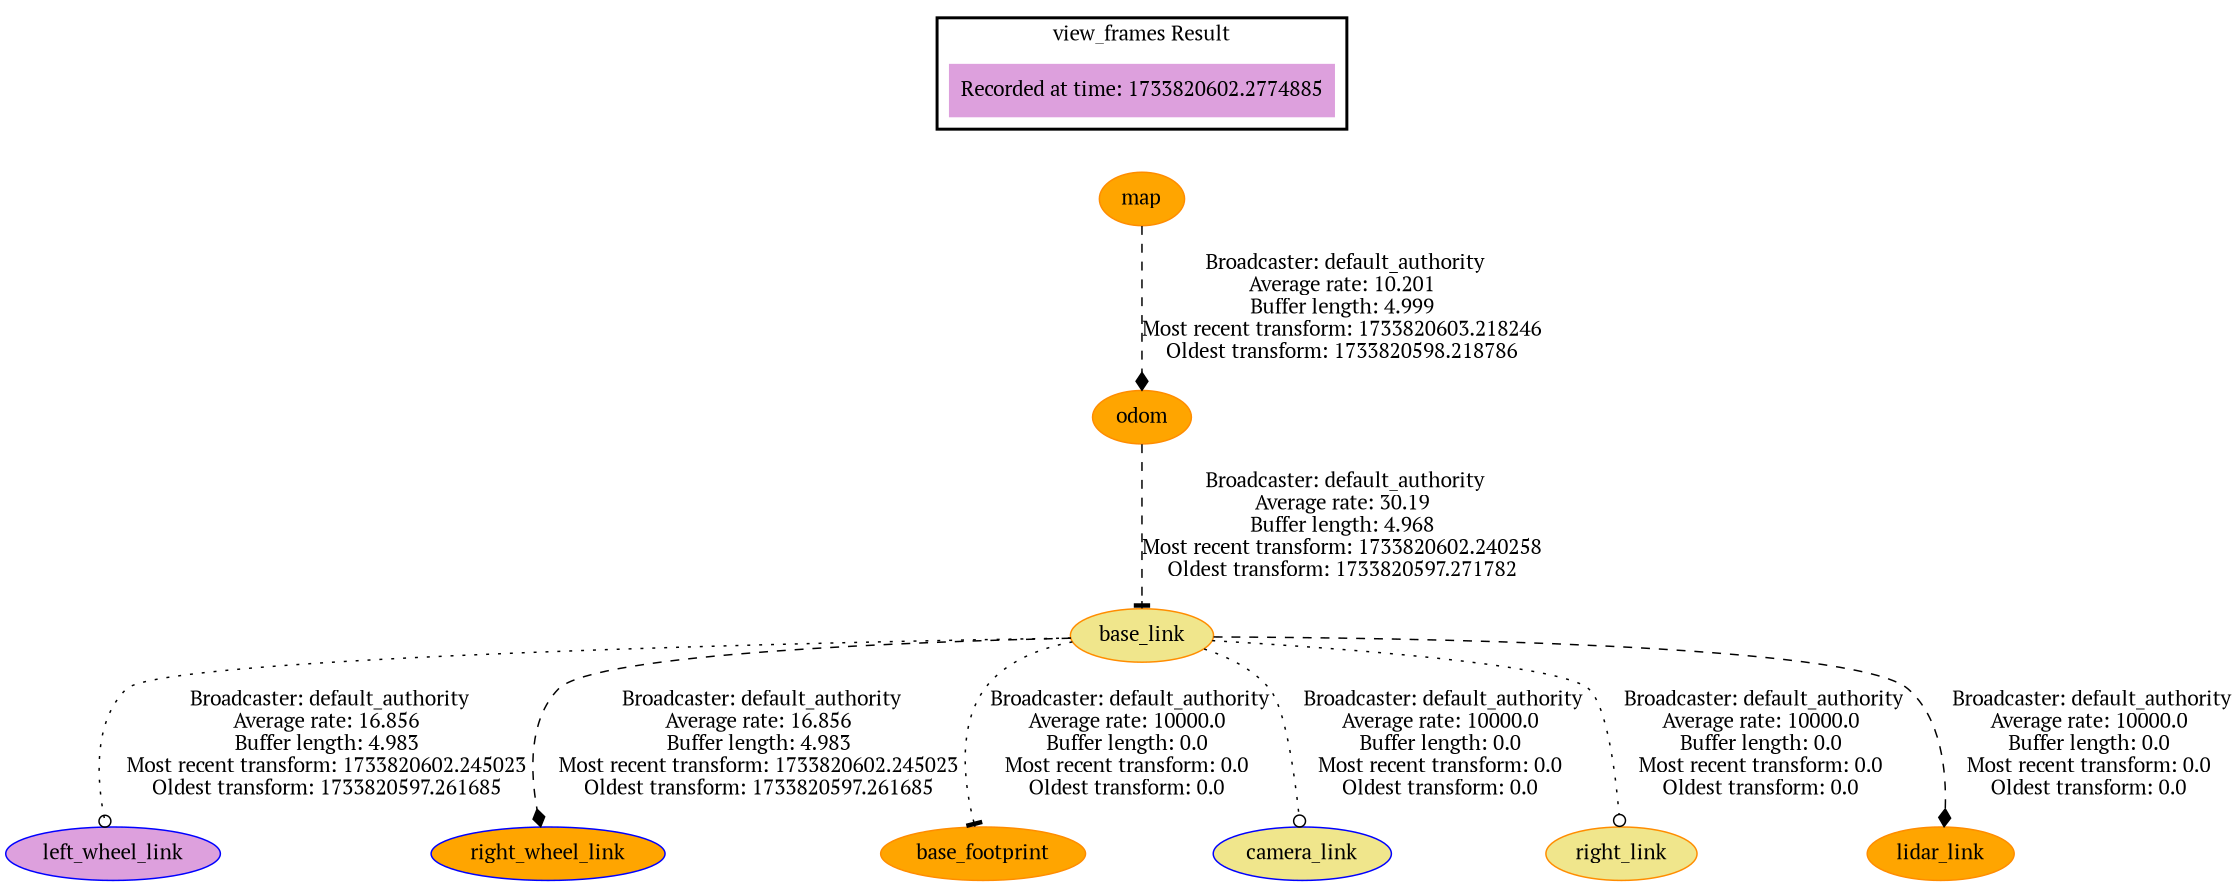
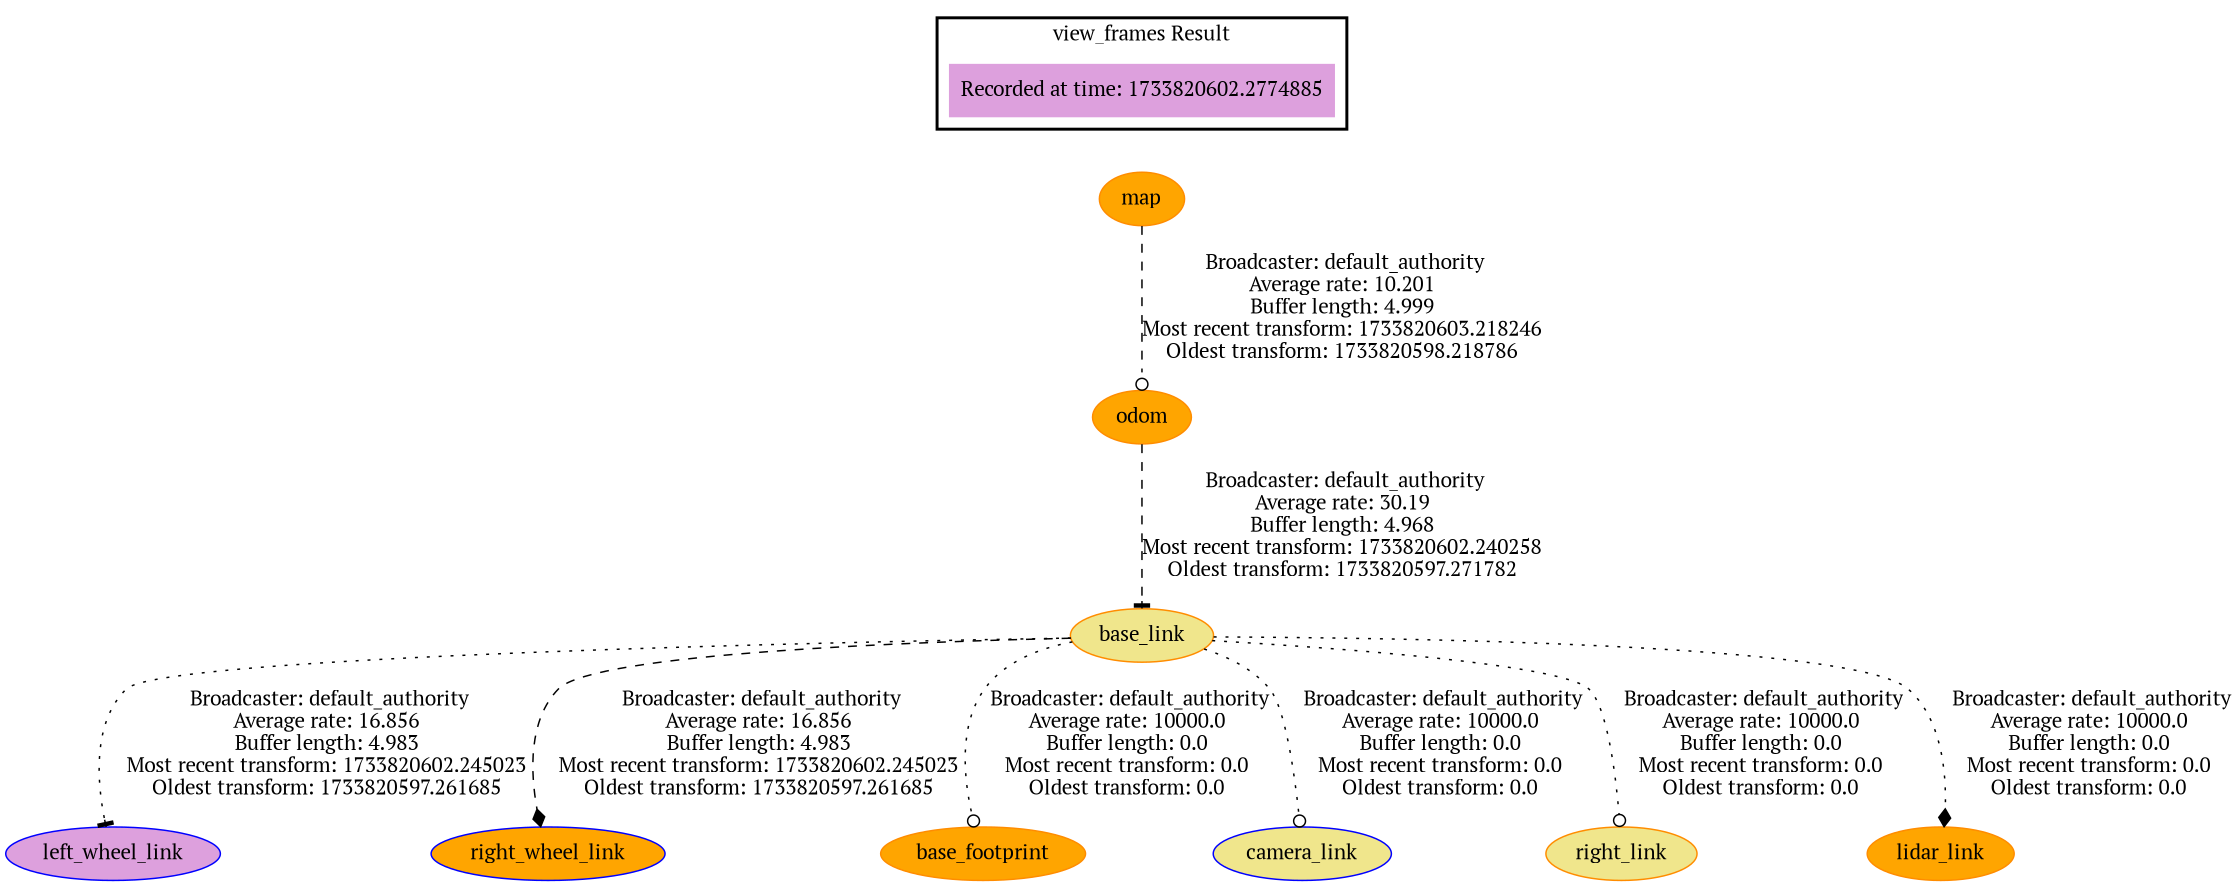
(1142, 299) -> (1142, 299)
(1628, 647) -> (1628, 647)
(529, 653) -> (529, 653)
(977, 701) -> (977, 701)
